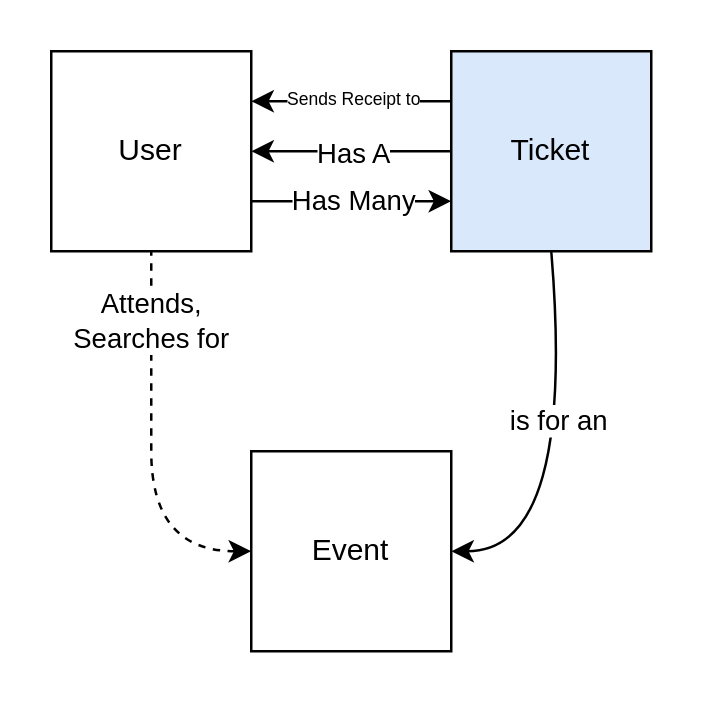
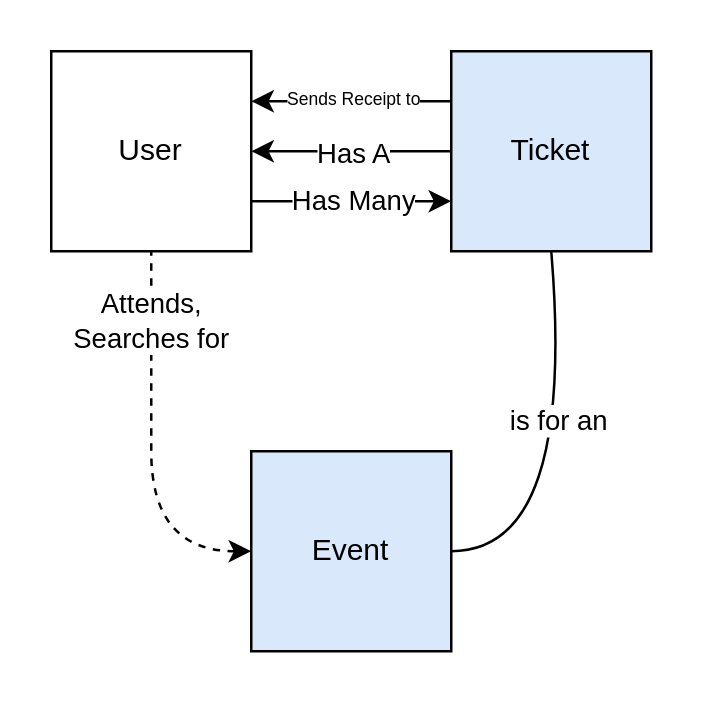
(529, 510) -> (521, 512)
(351, 551) -> (351, 551)
